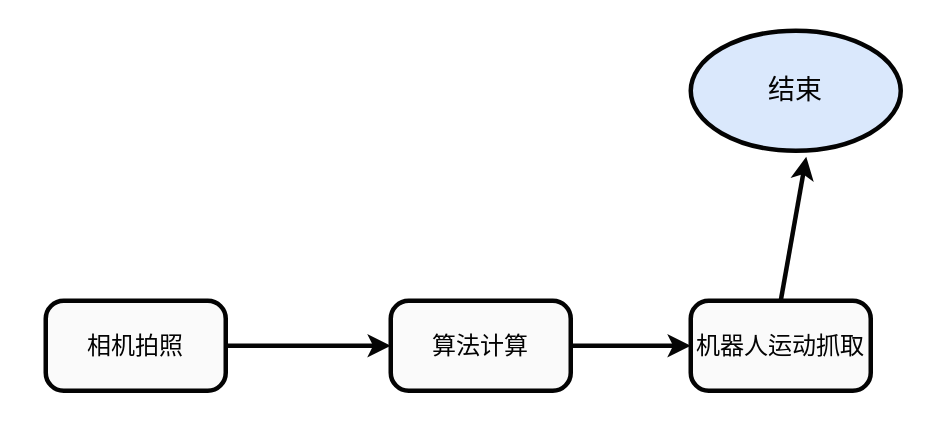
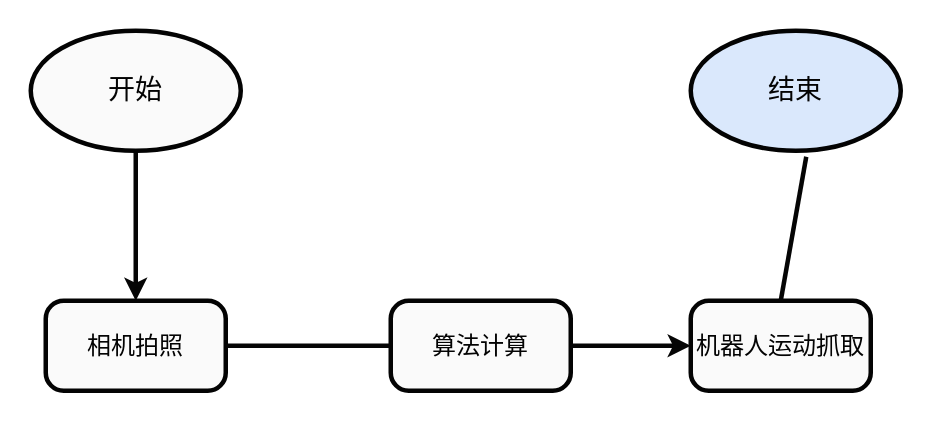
none -> (136, 91)
(803, 175) -> (804, 168)
none -> (136, 218)
(373, 346) -> (379, 346)
